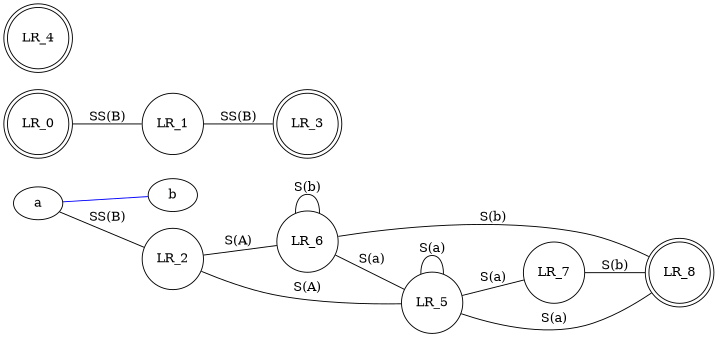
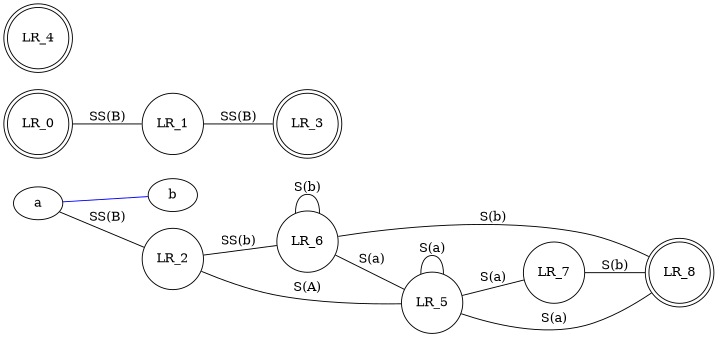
(238, 241) -> (238, 241)
